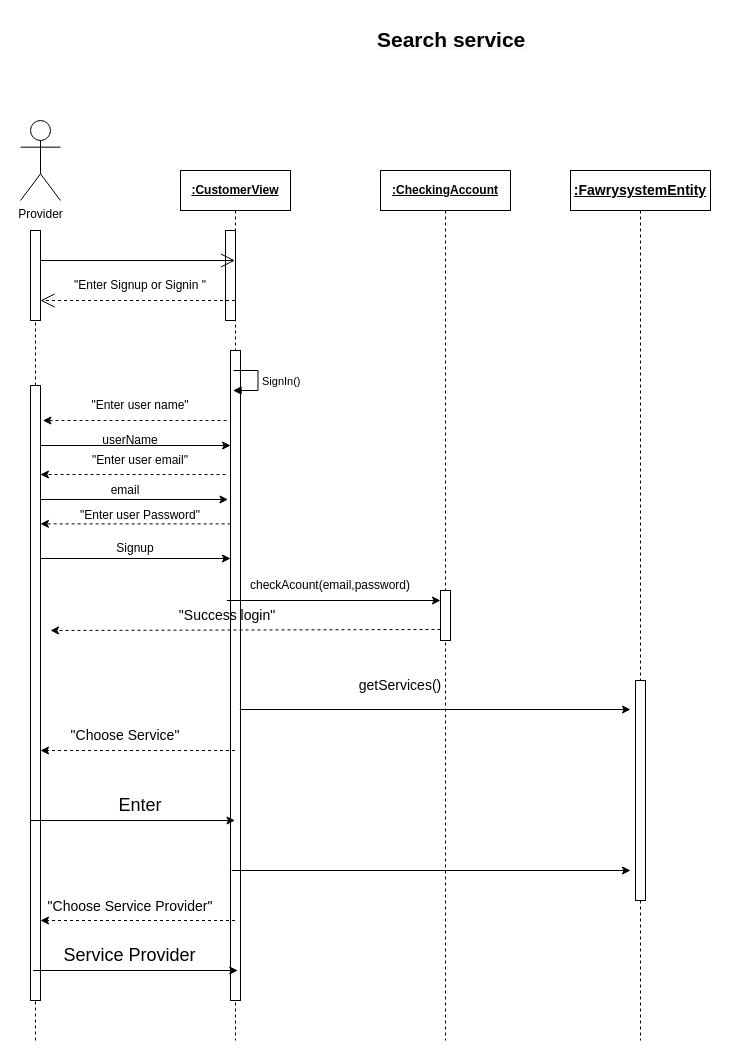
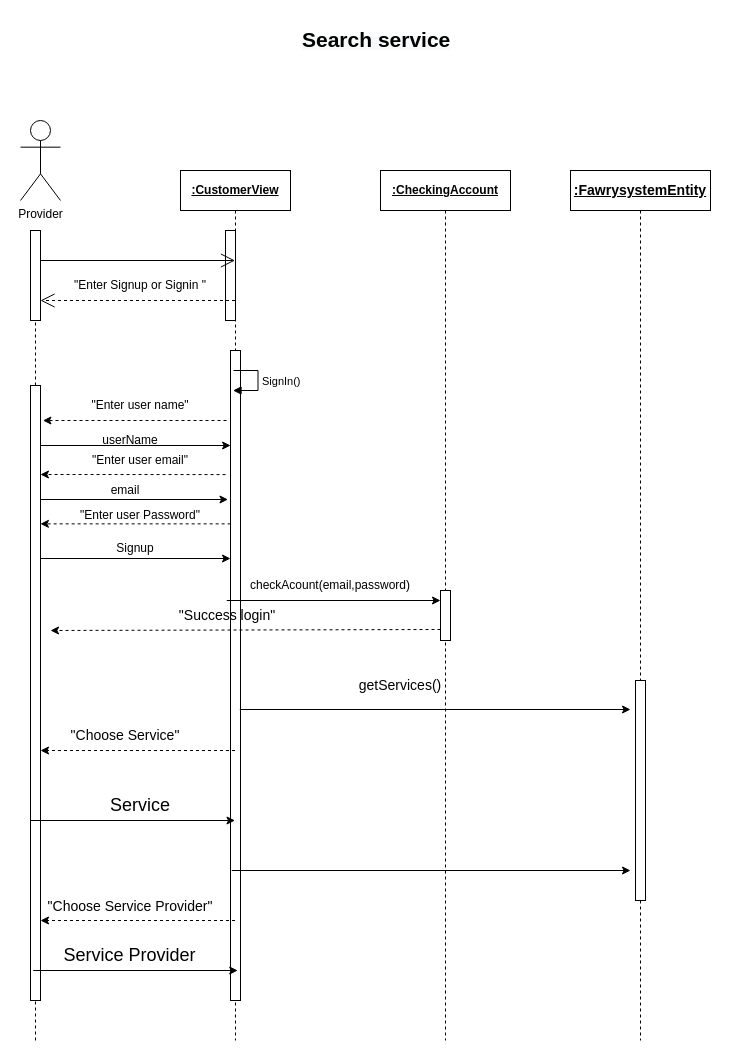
(491, 46) -> (416, 46)
(141, 806) -> (141, 806)
